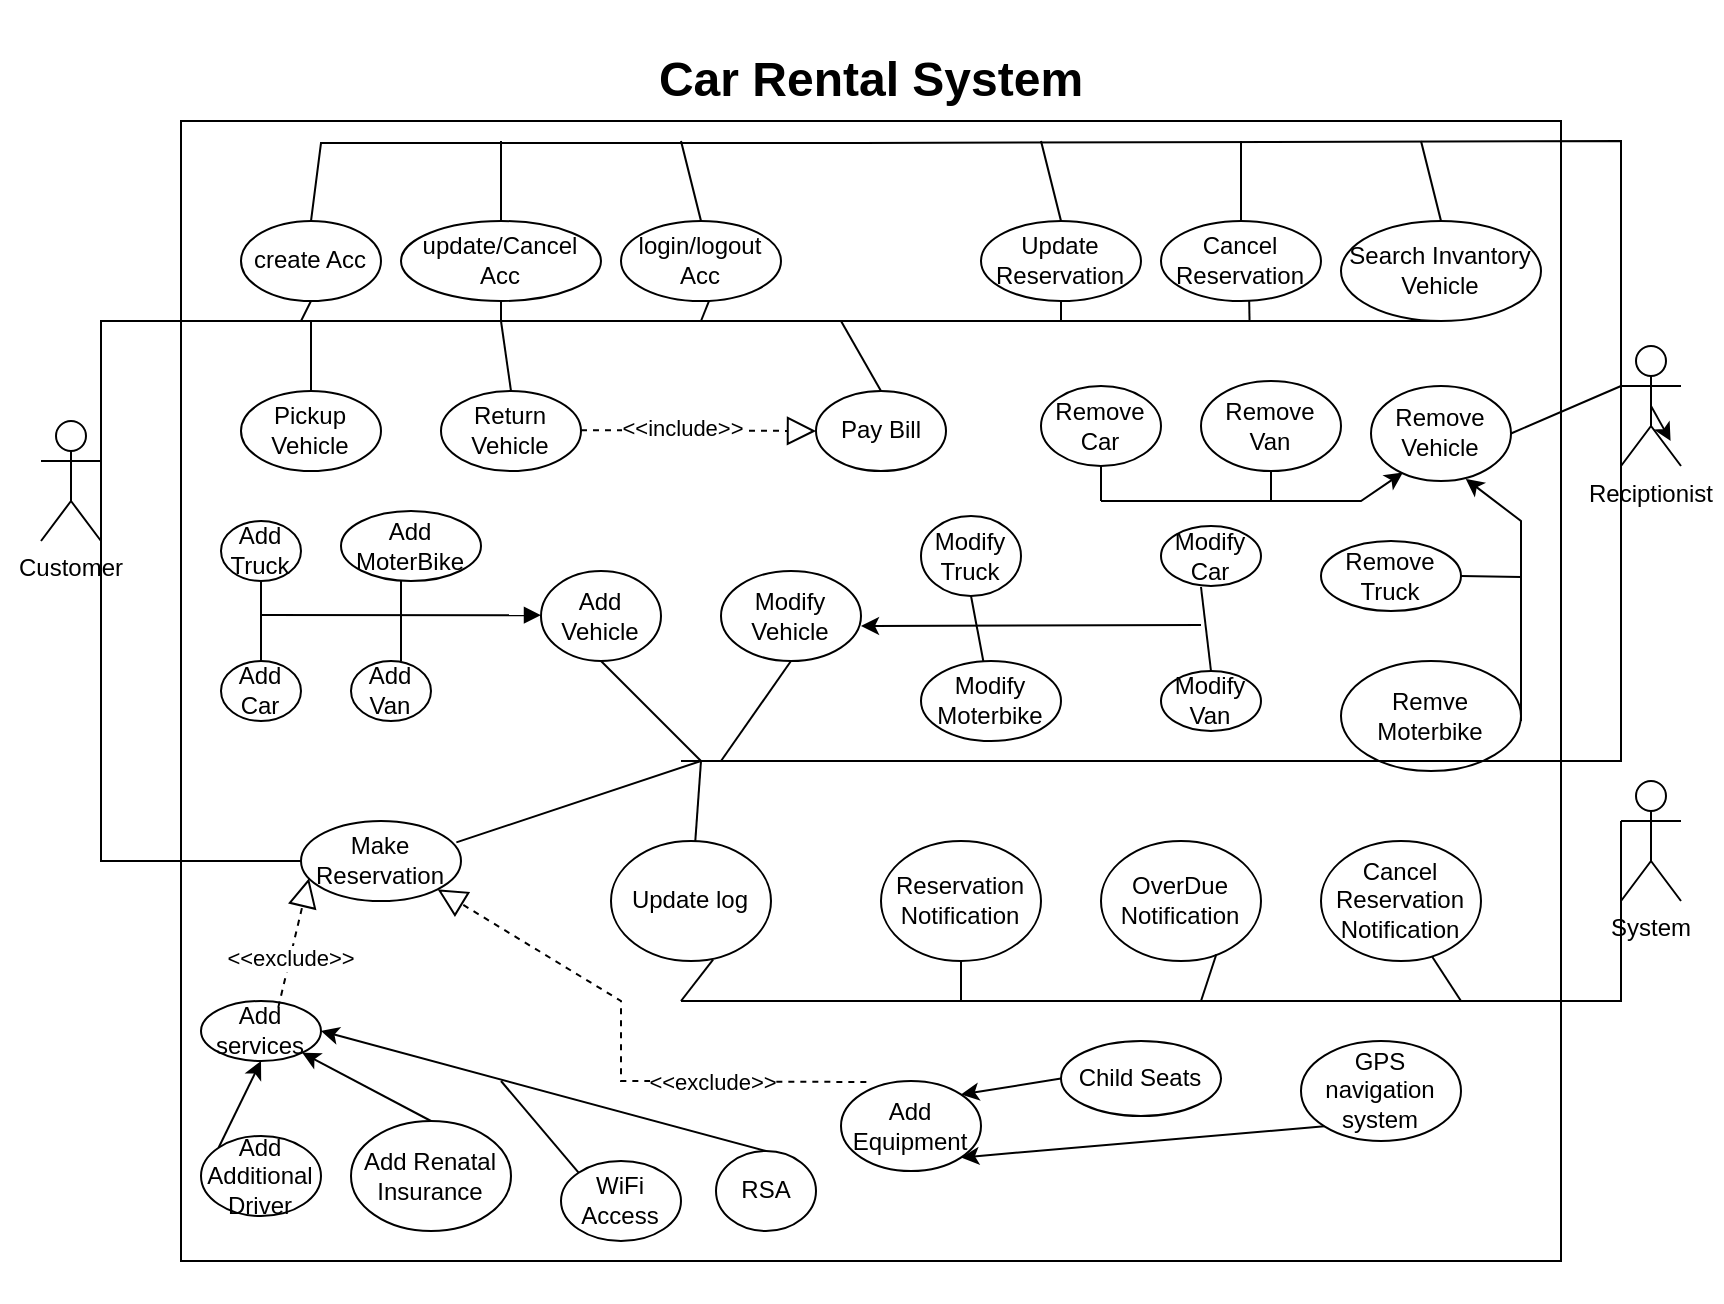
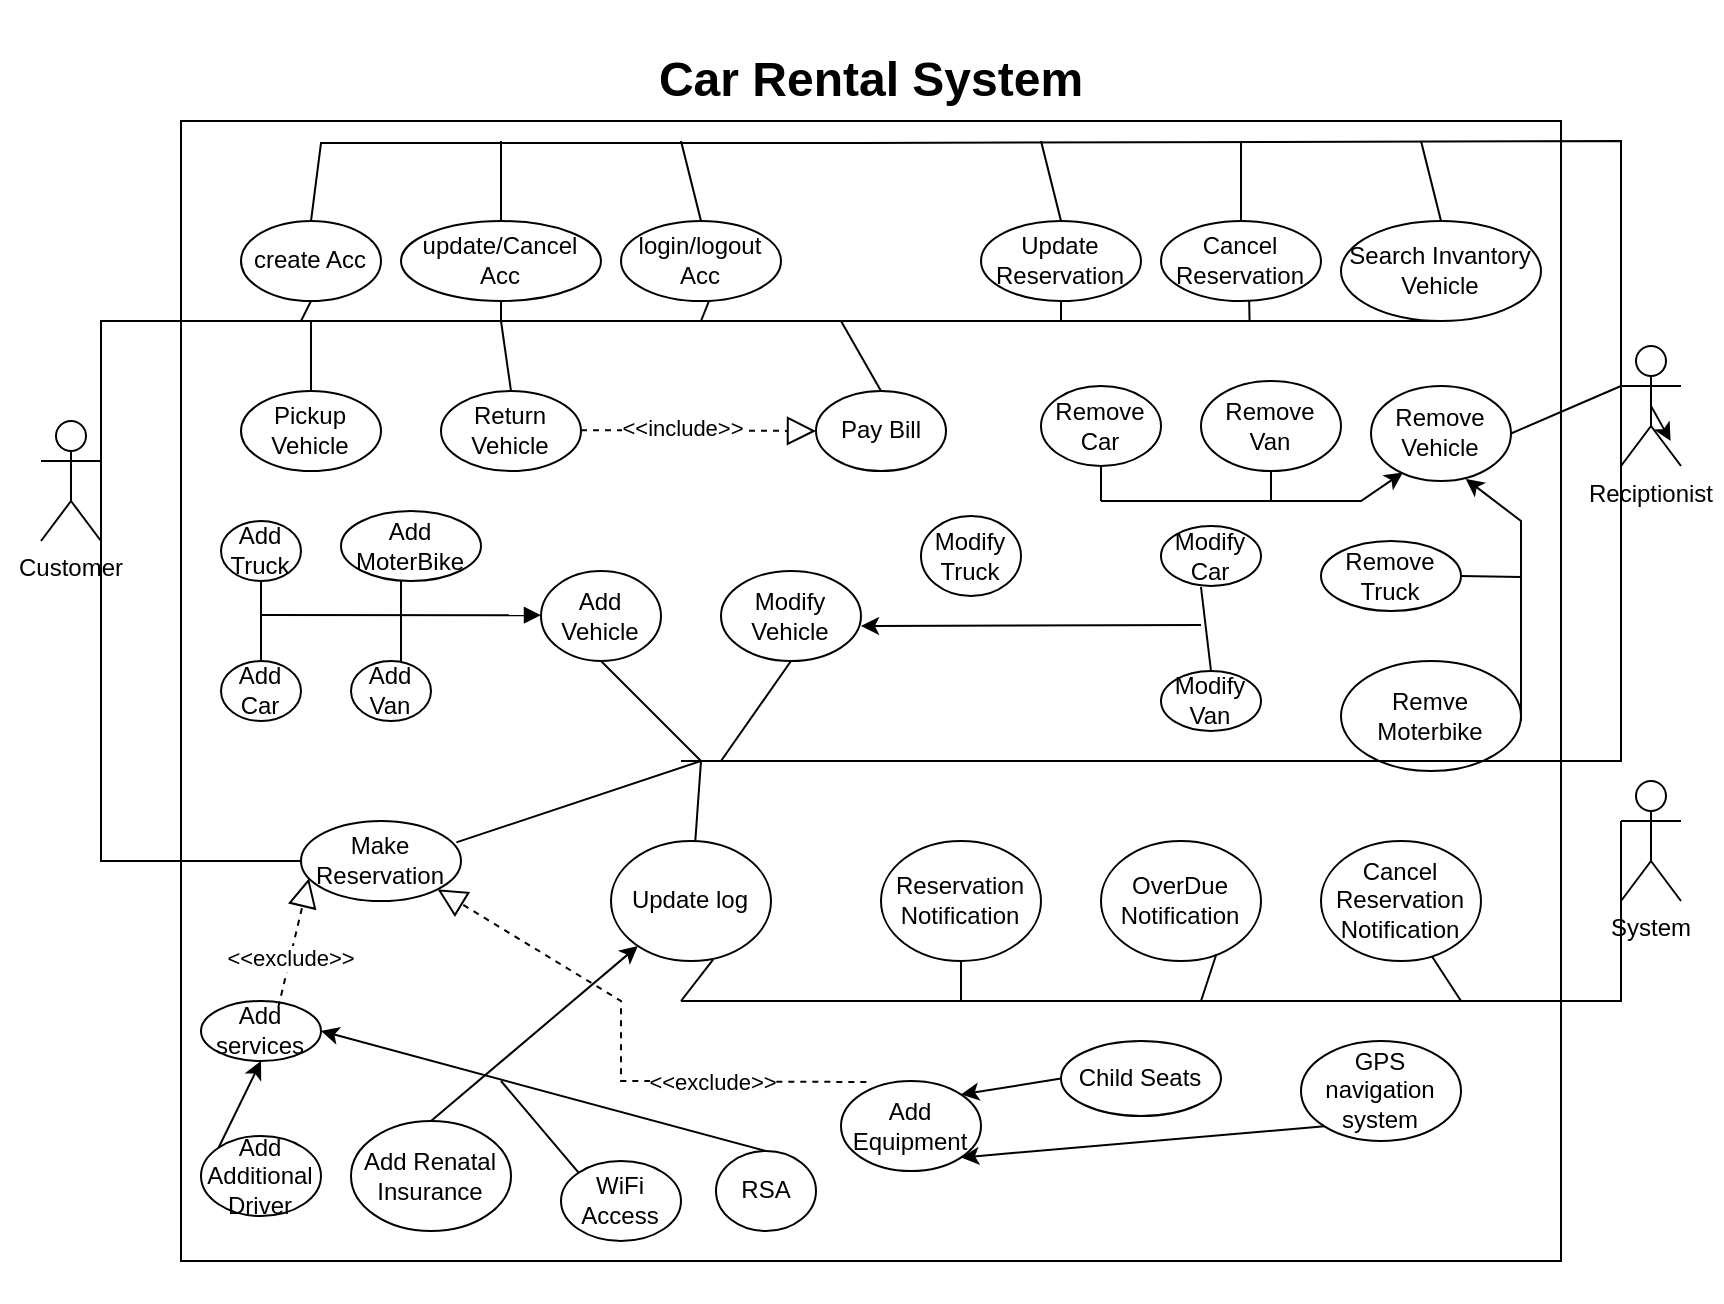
(977, 629) -> none
(991, 701) -> none
(373, 1090) -> (510, 1054)
